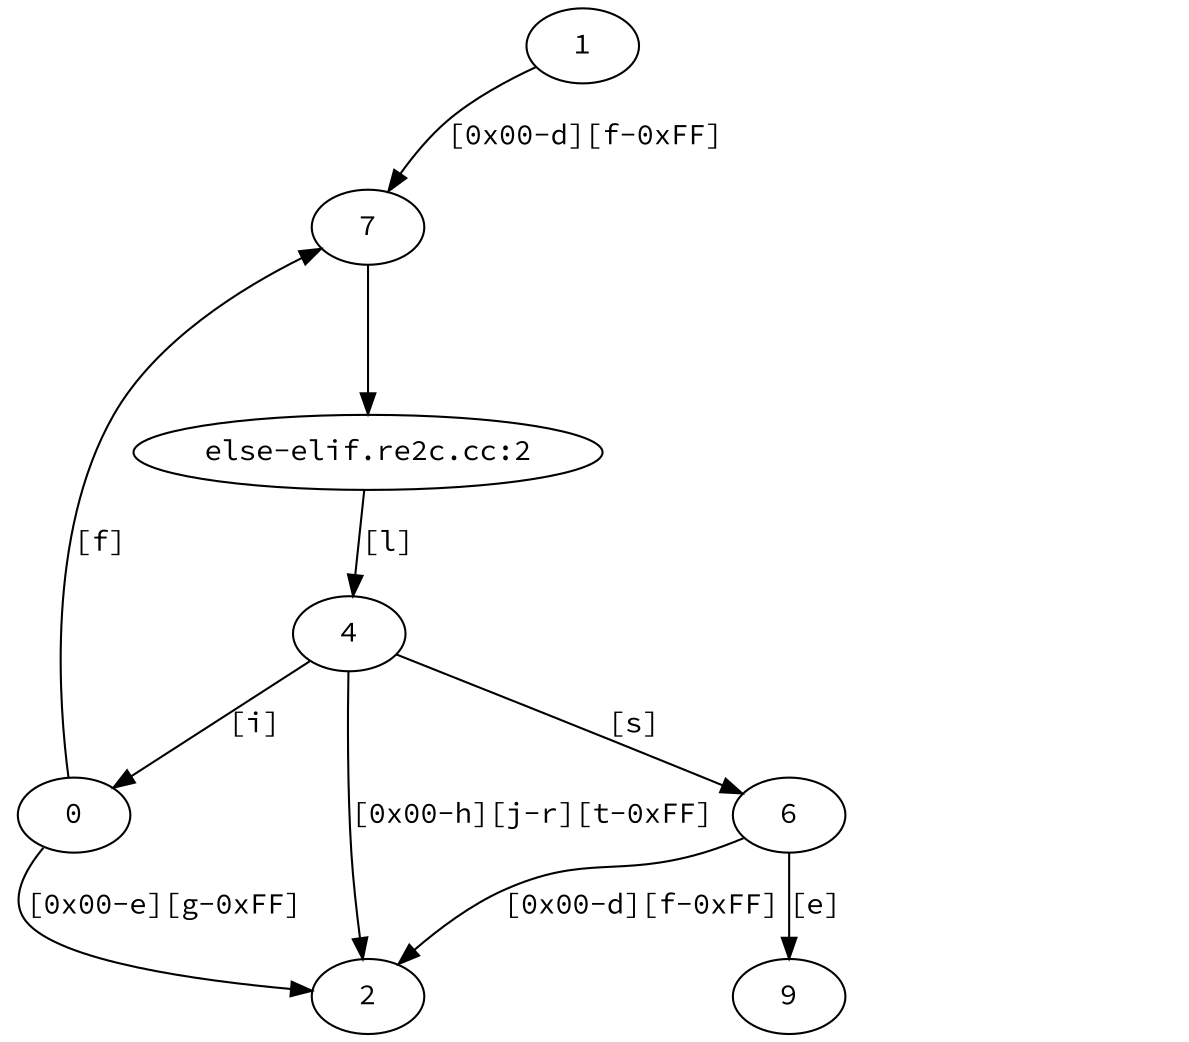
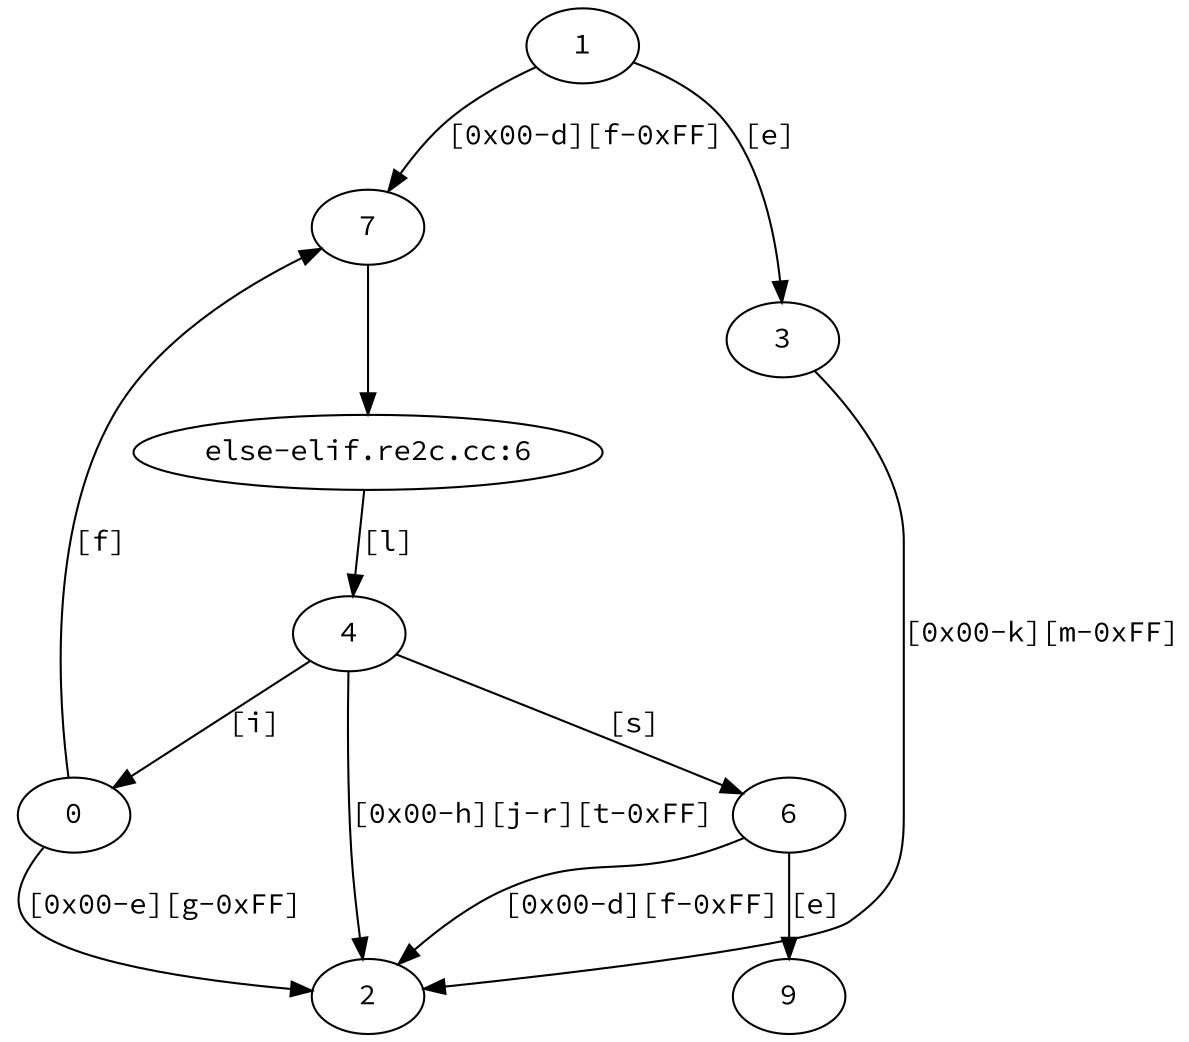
none -> (783, 340)
(368, 452) -> (368, 452)
